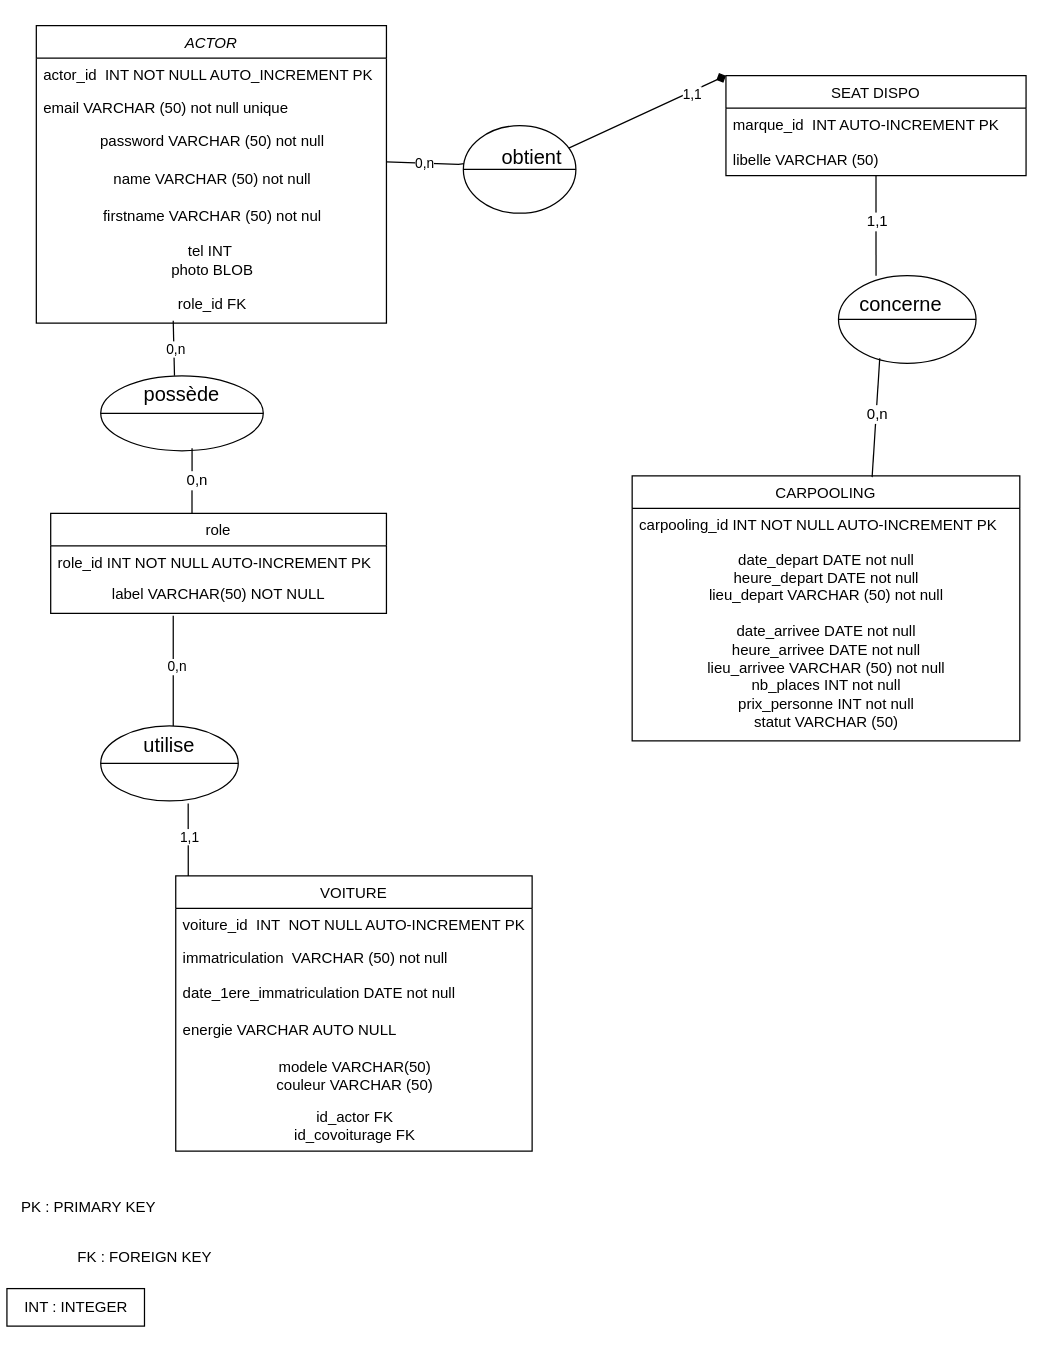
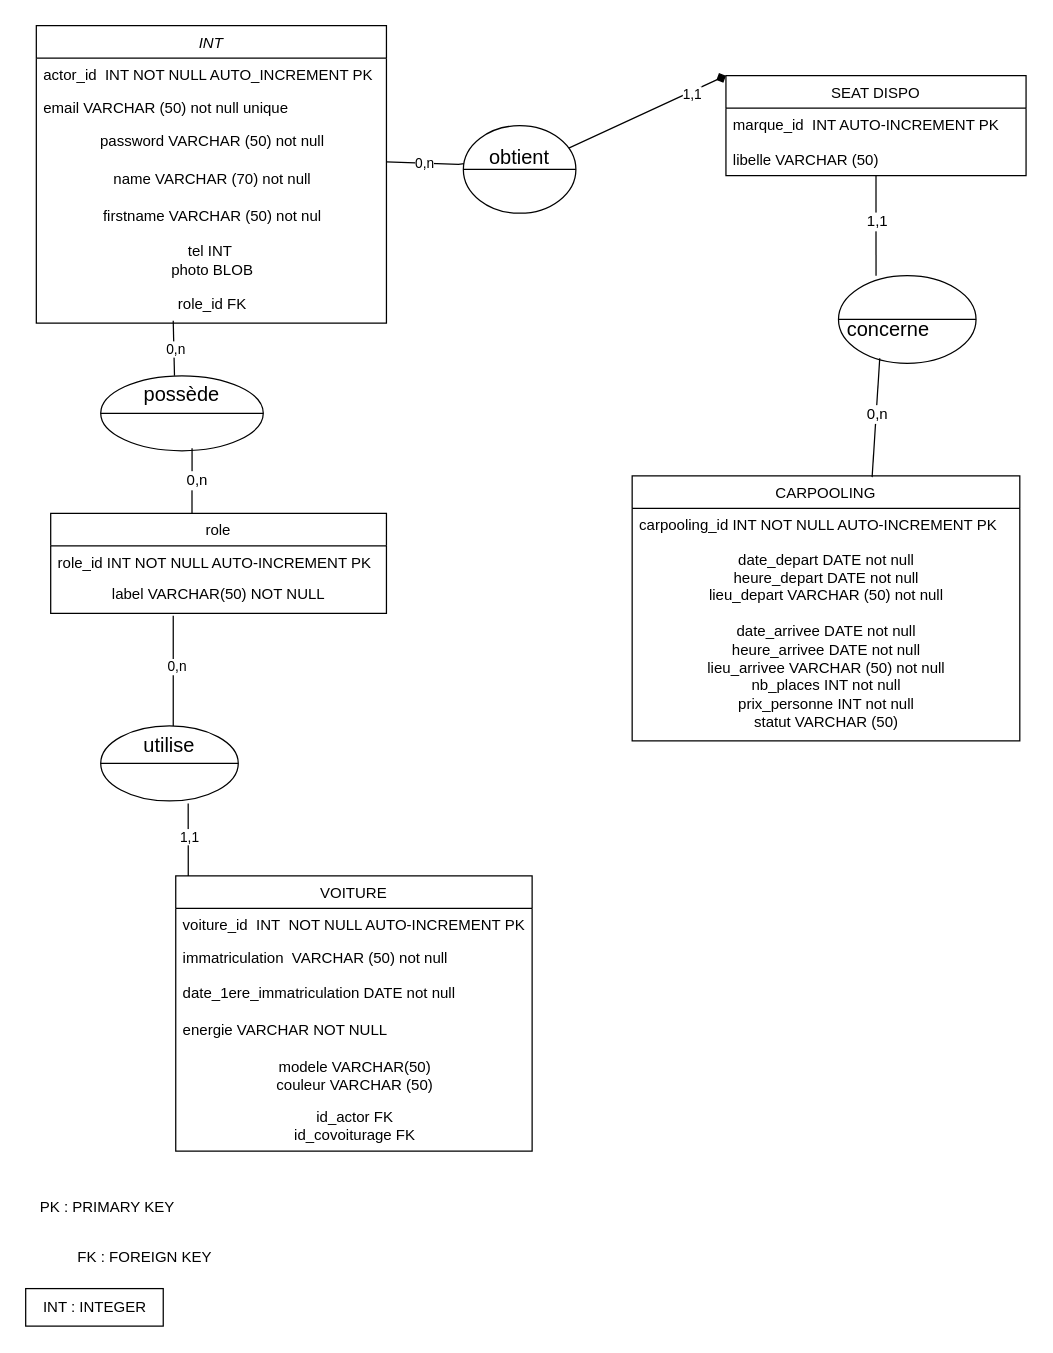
(211, 43) -> (211, 43)
(532, 157) -> (519, 157)
(213, 179) -> (213, 179)
(901, 304) -> (888, 329)
(280, 1030) -> (276, 1030)
(88, 1207) -> (107, 1207)
(76, 1307) -> (94, 1307)
